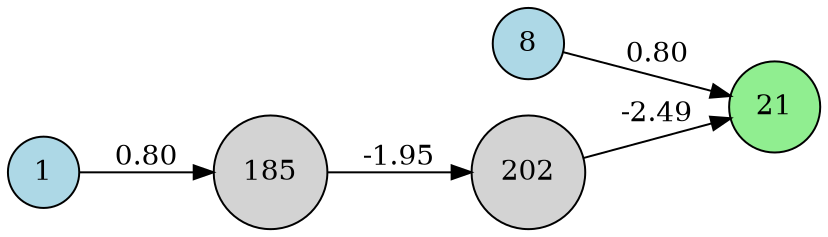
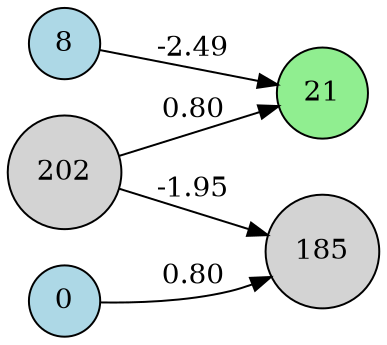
(657, 54) -> (193, 49)
(657, 114) -> (193, 110)
(44, 172) -> (65, 301)
(390, 172) -> (184, 209)
